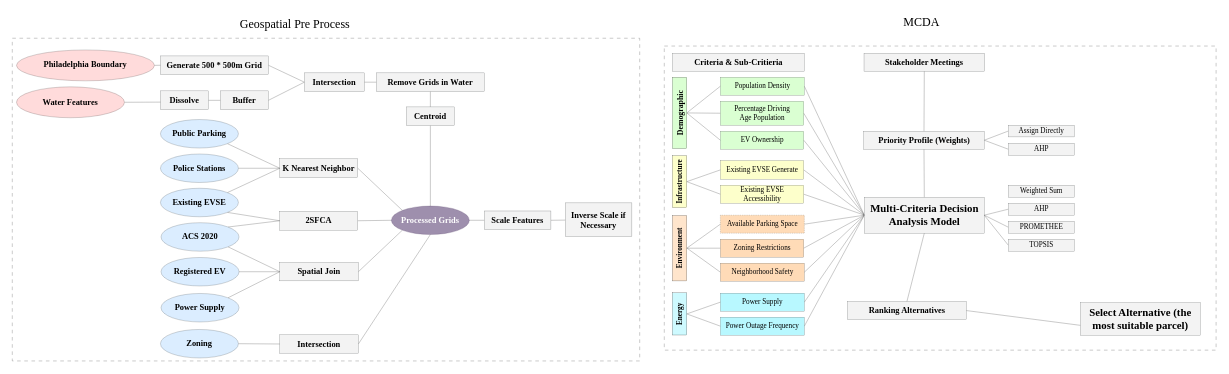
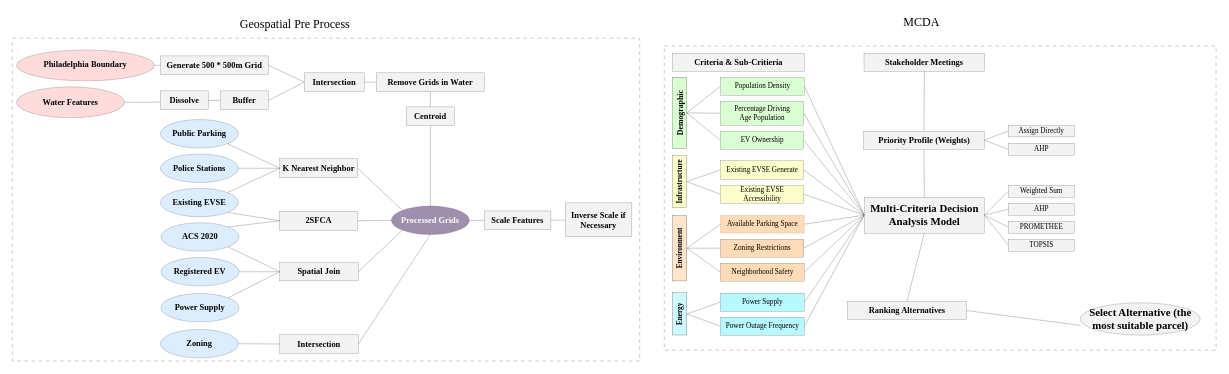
none -> (998, 202)
(1141, 319) -> (1141, 319)
